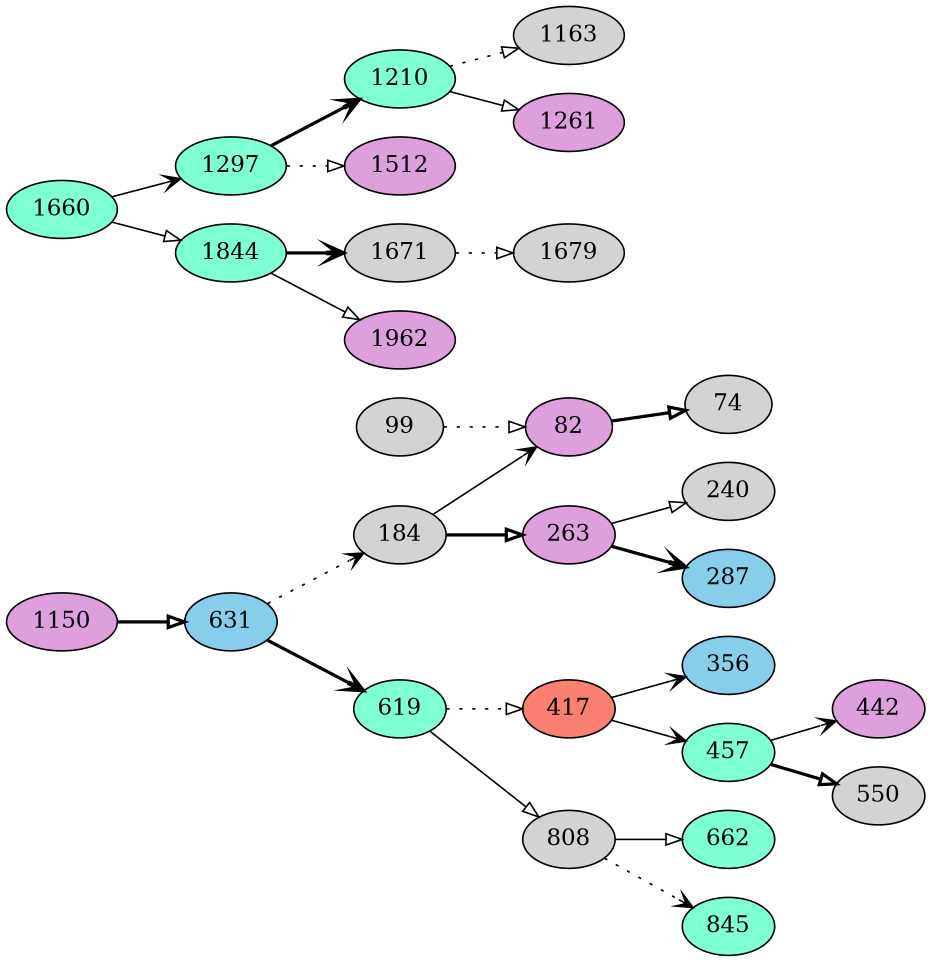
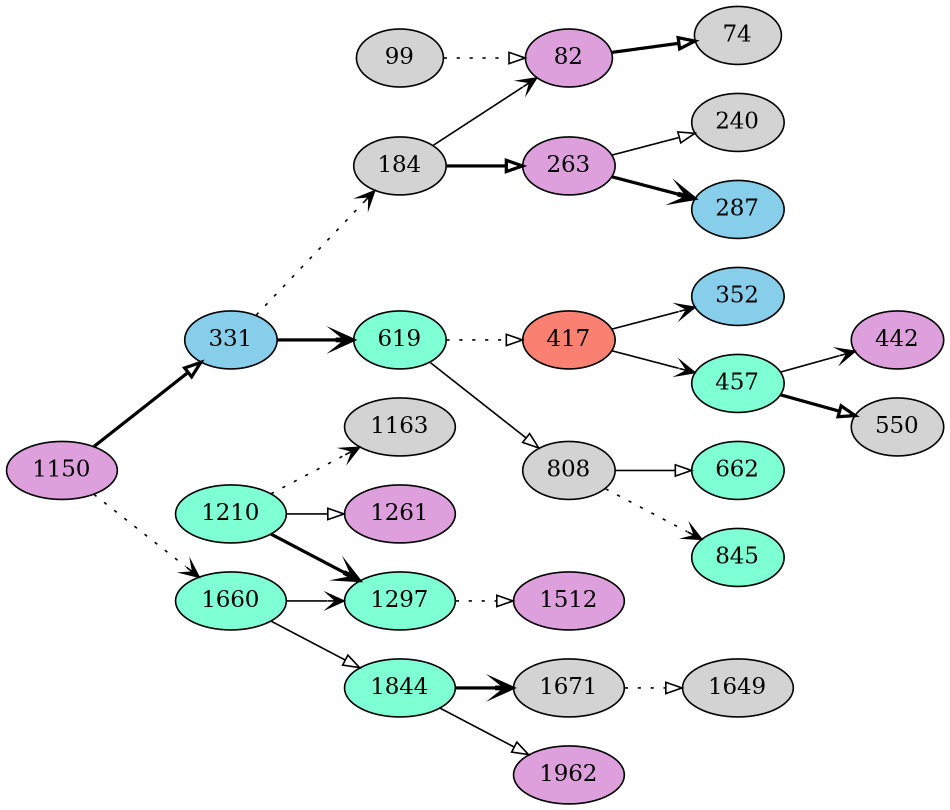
(476, 59) -> (308, 474)
(308, 126) -> (308, 554)
(569, 253) -> (738, 688)
none -> (140, 530)
(231, 622) -> (231, 340)
(728, 665) -> (738, 296)
